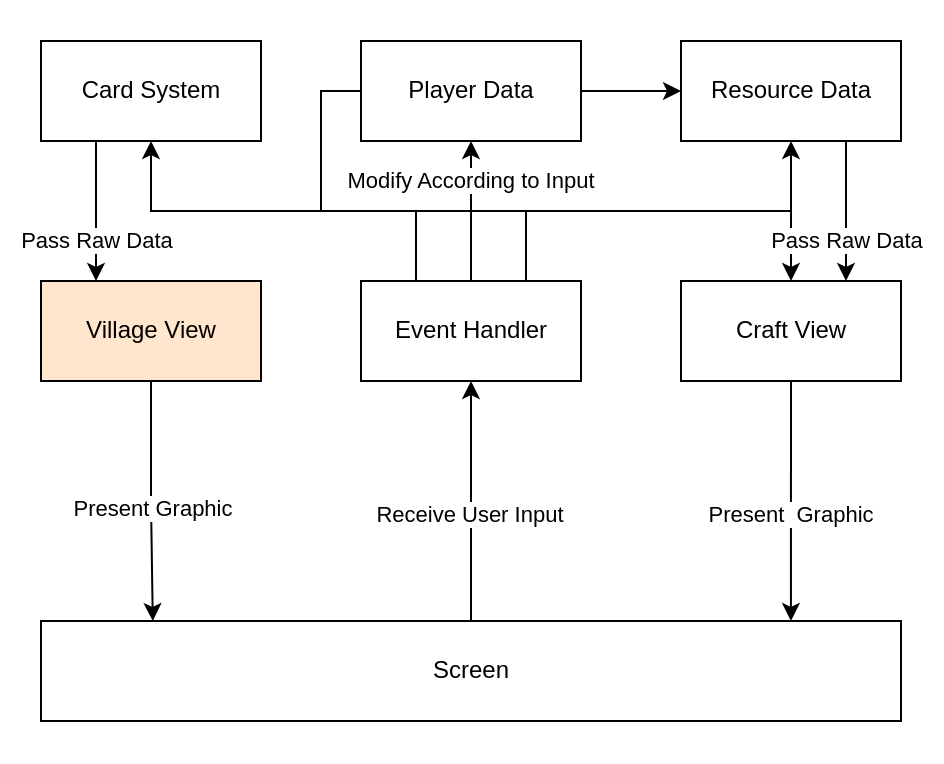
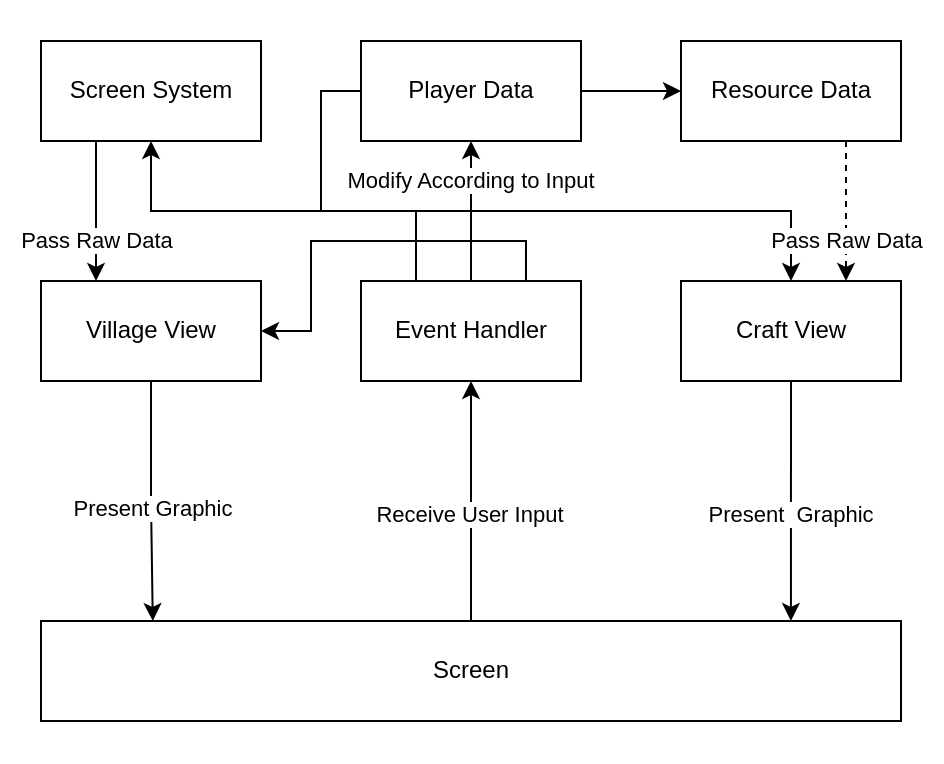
(152, 91) -> (152, 91)
(791, 181) -> (356, 241)
(846, 185) -> (846, 185)
(151, 331) -> (151, 331)
